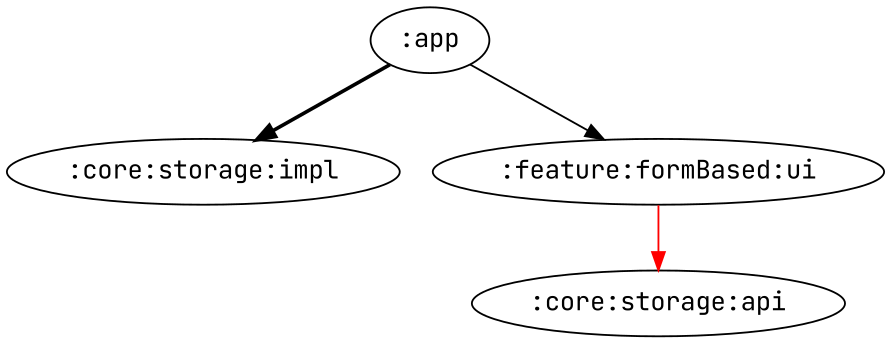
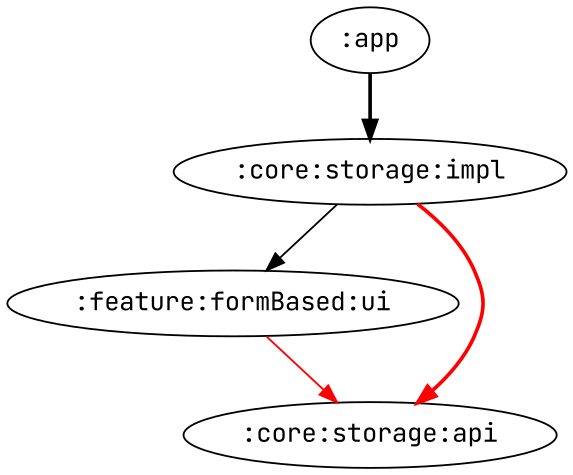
(529, 98) -> (309, 231)
none -> (482, 294)
